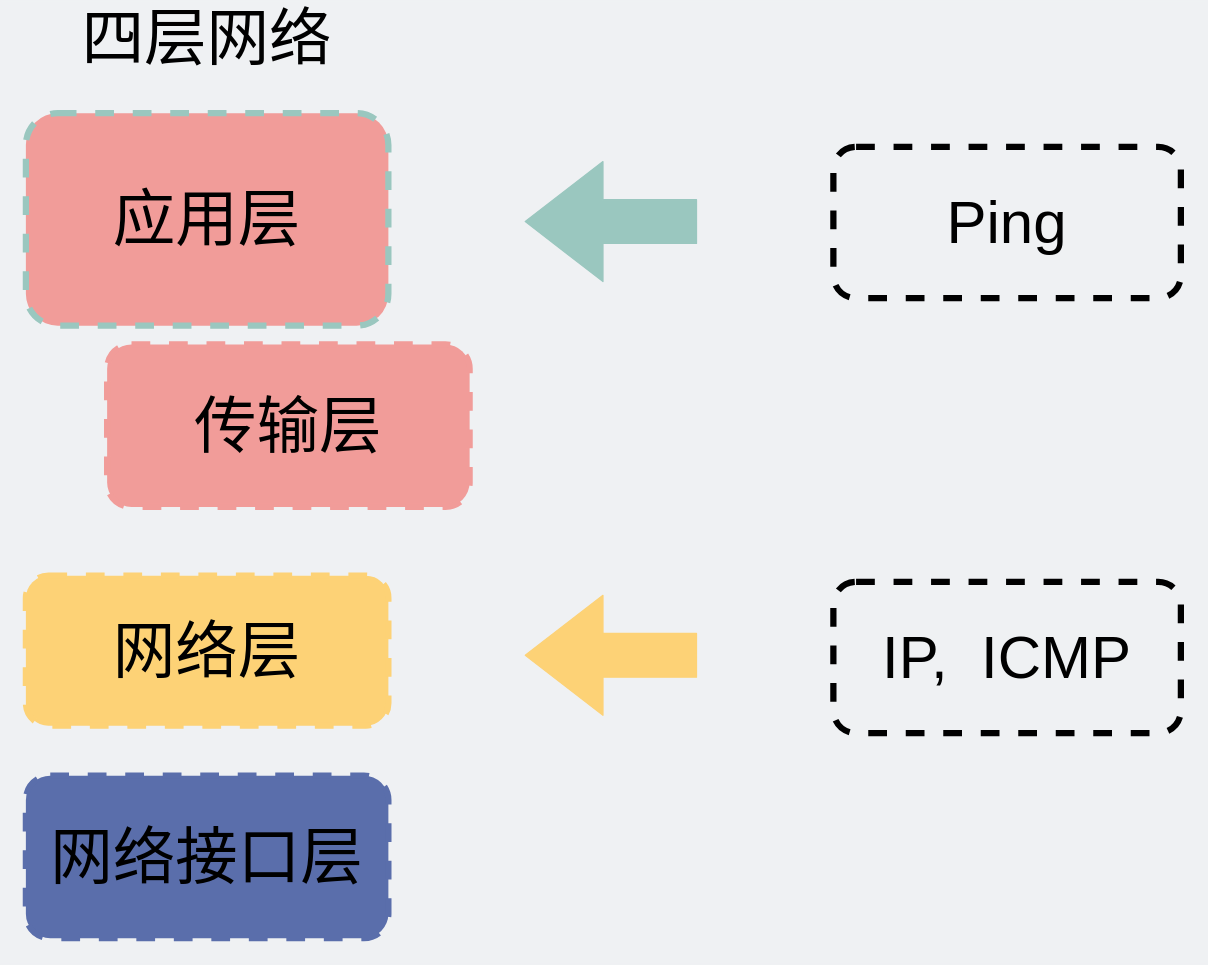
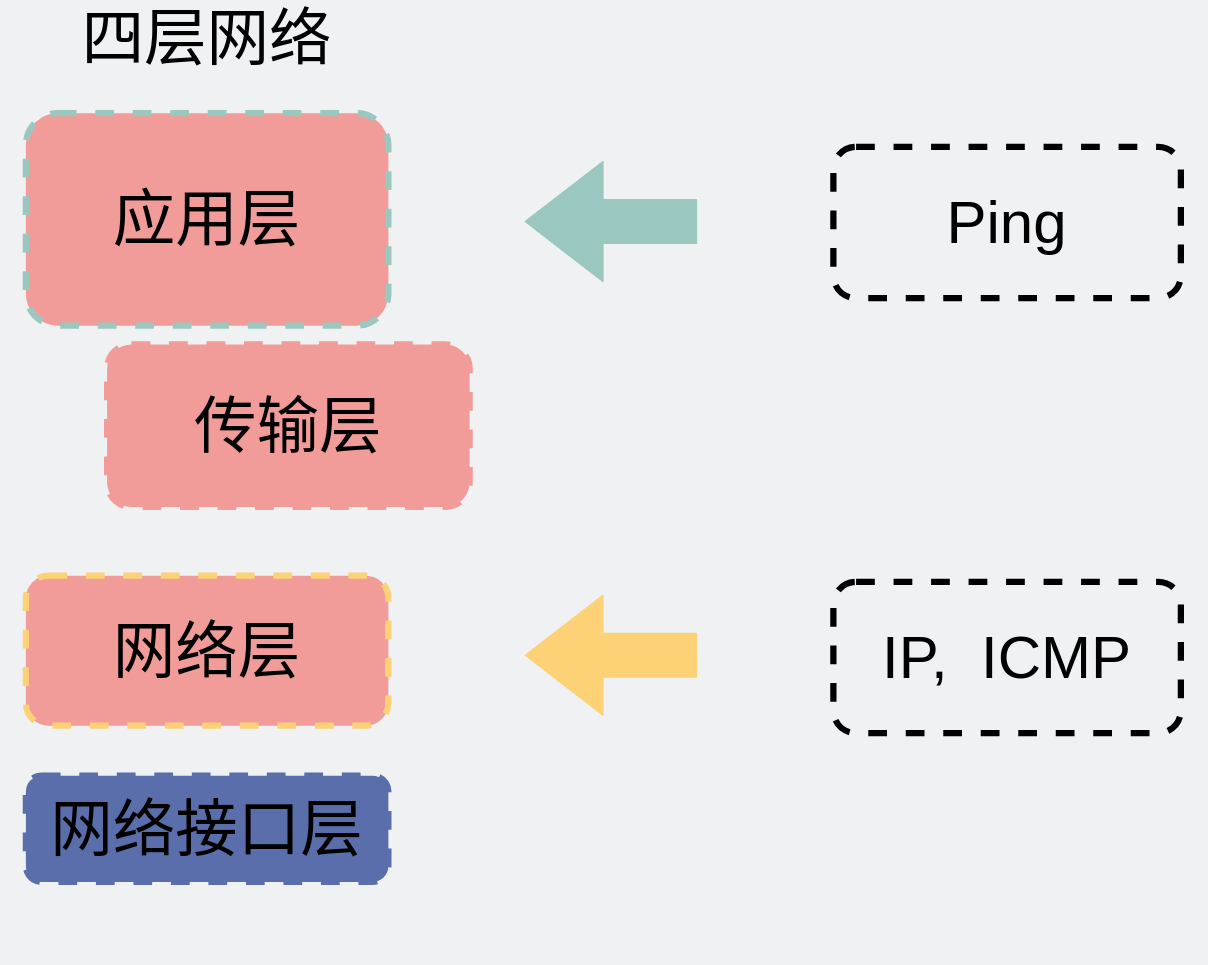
(207, 651) -> (207, 651)
(207, 857) -> (207, 829)
